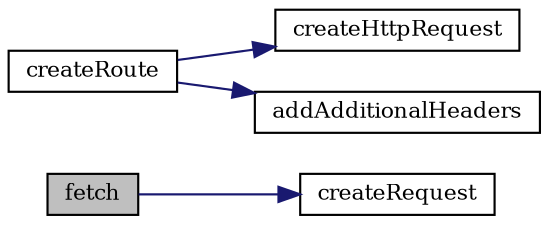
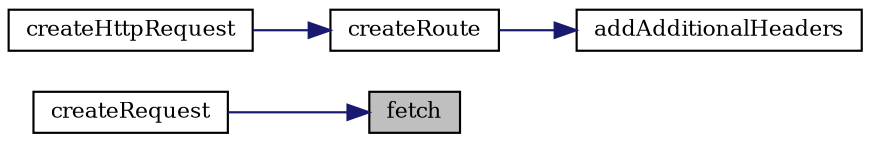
(216, 55) -> (281, 30)
(208, 194) -> (288, 112)
